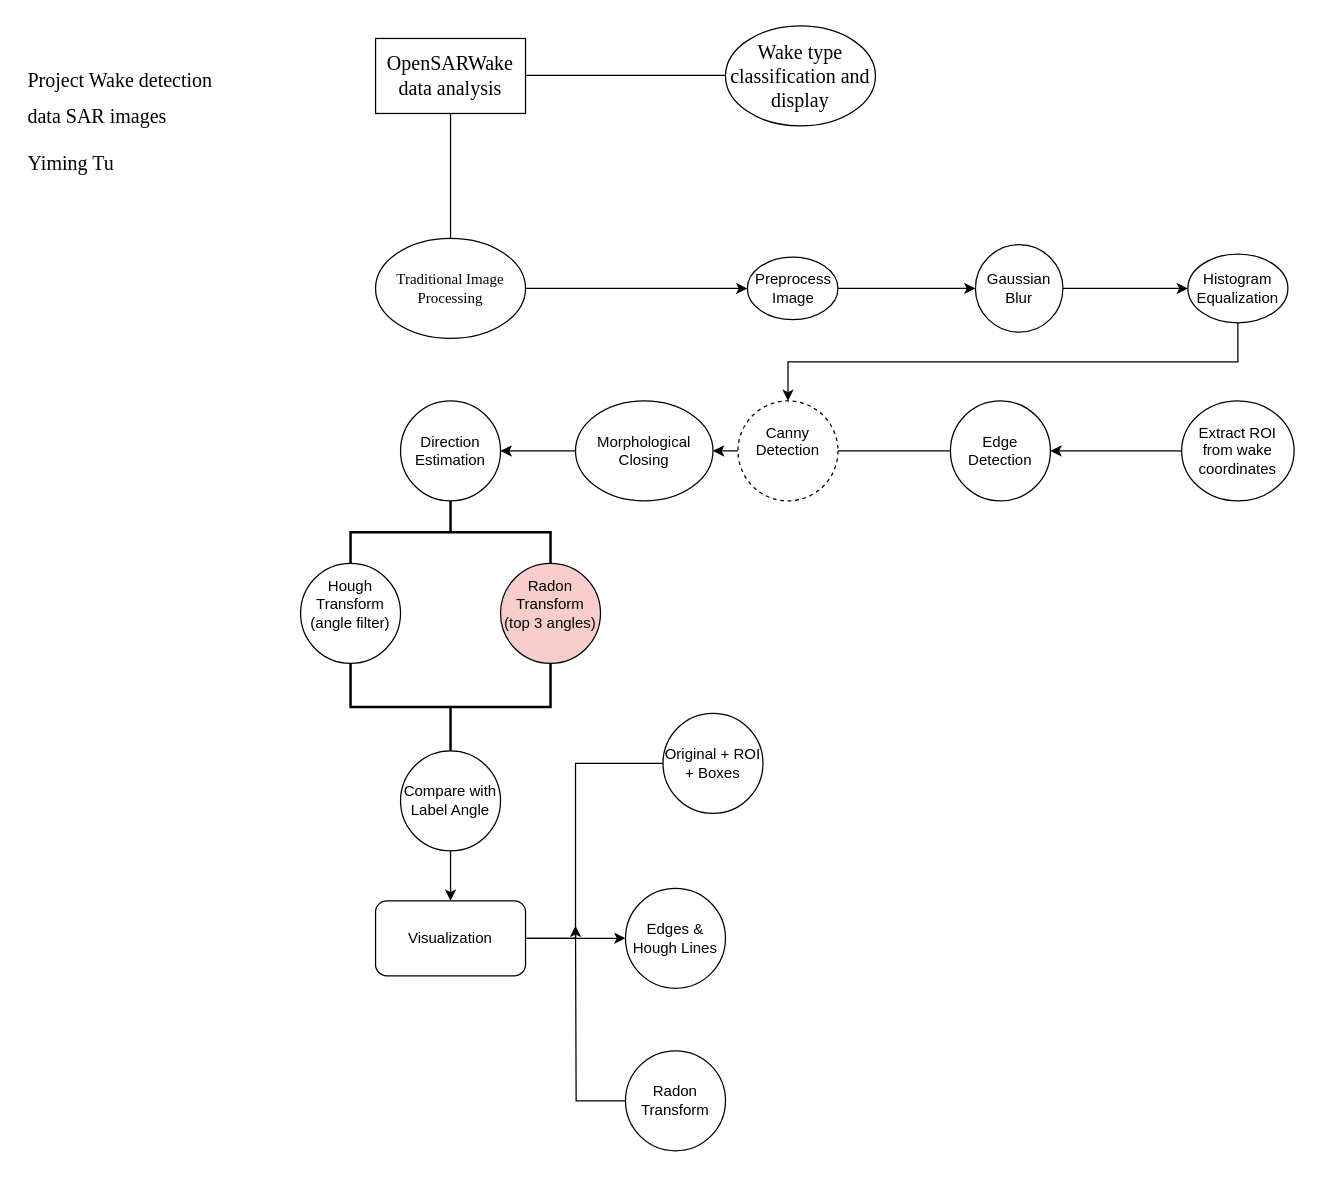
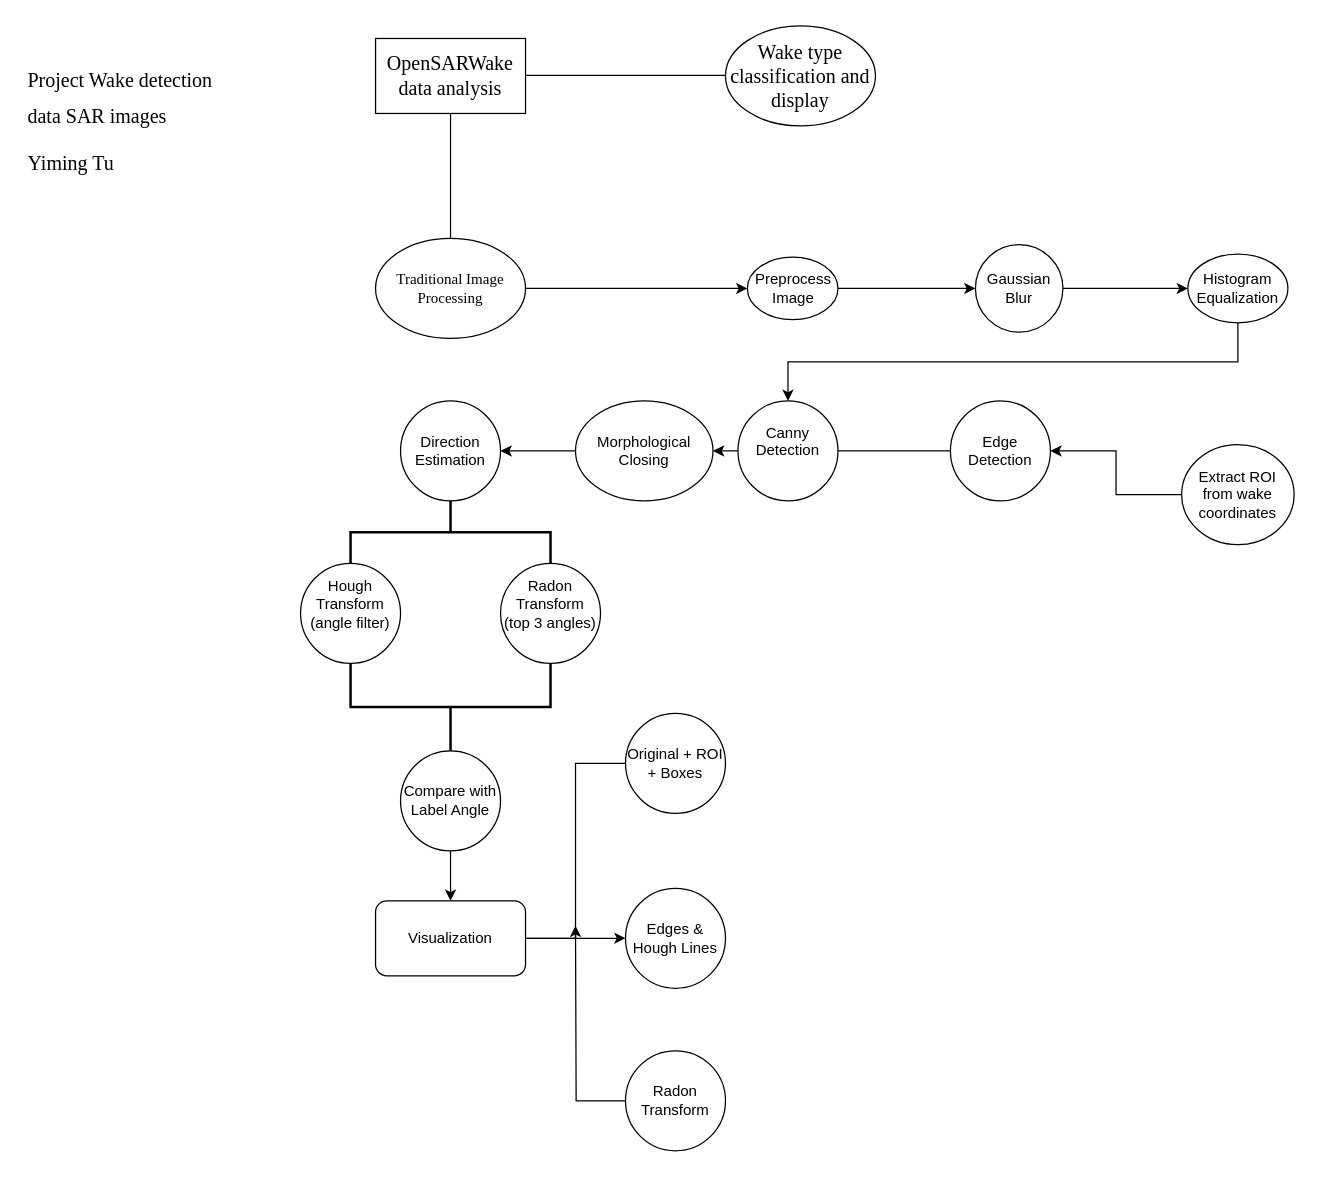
(788, 451) -> (788, 451)
(1238, 451) -> (1238, 494)
(551, 613) -> (551, 613)
(713, 763) -> (676, 763)
